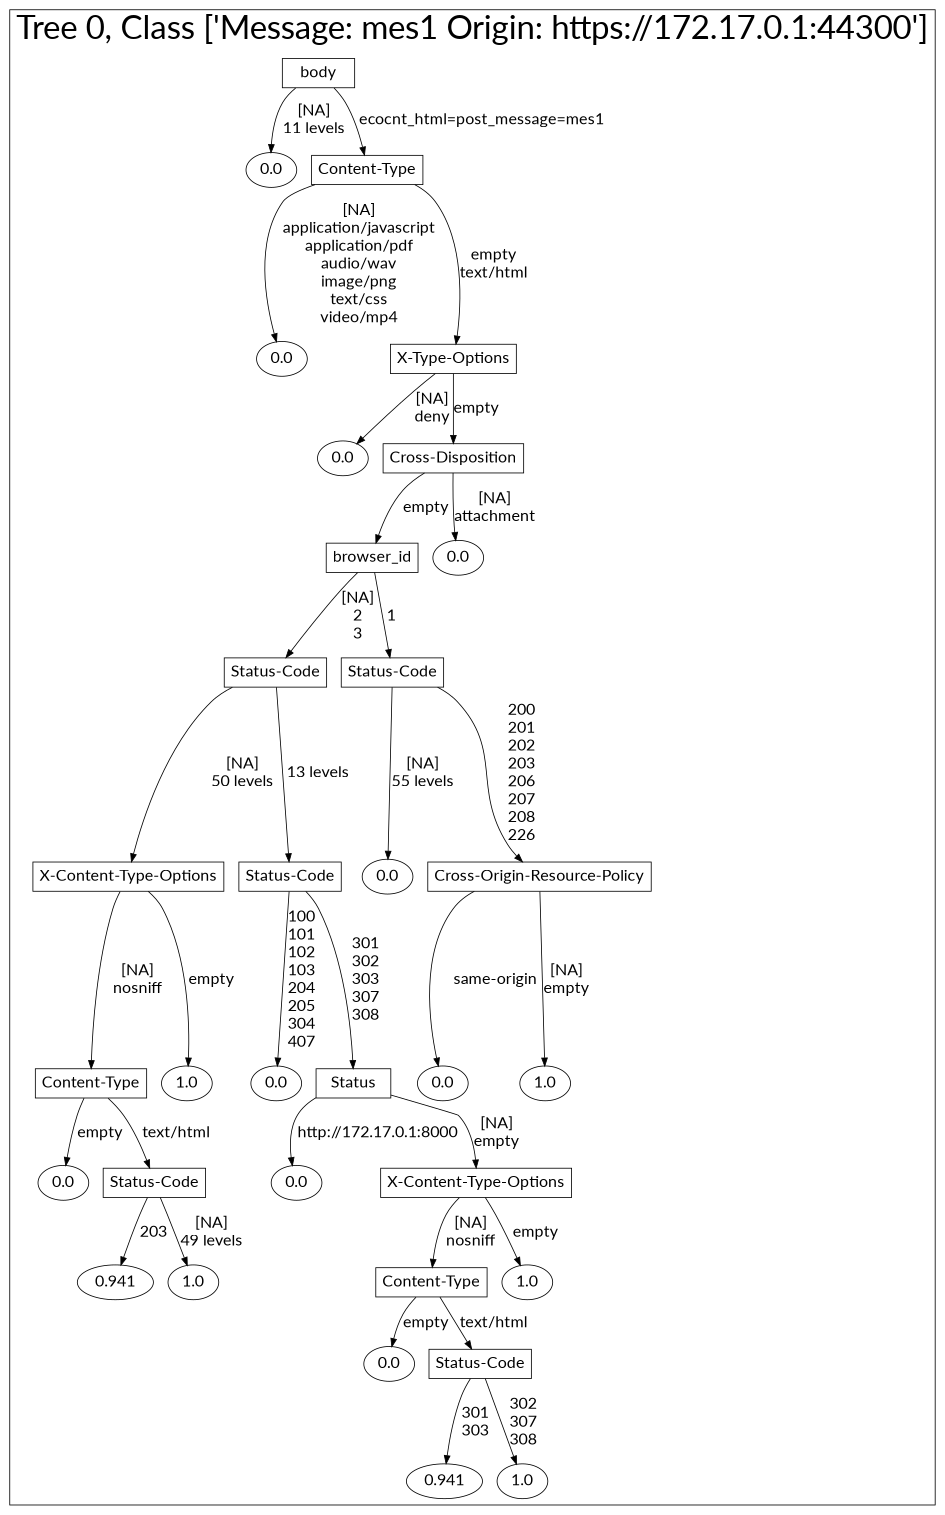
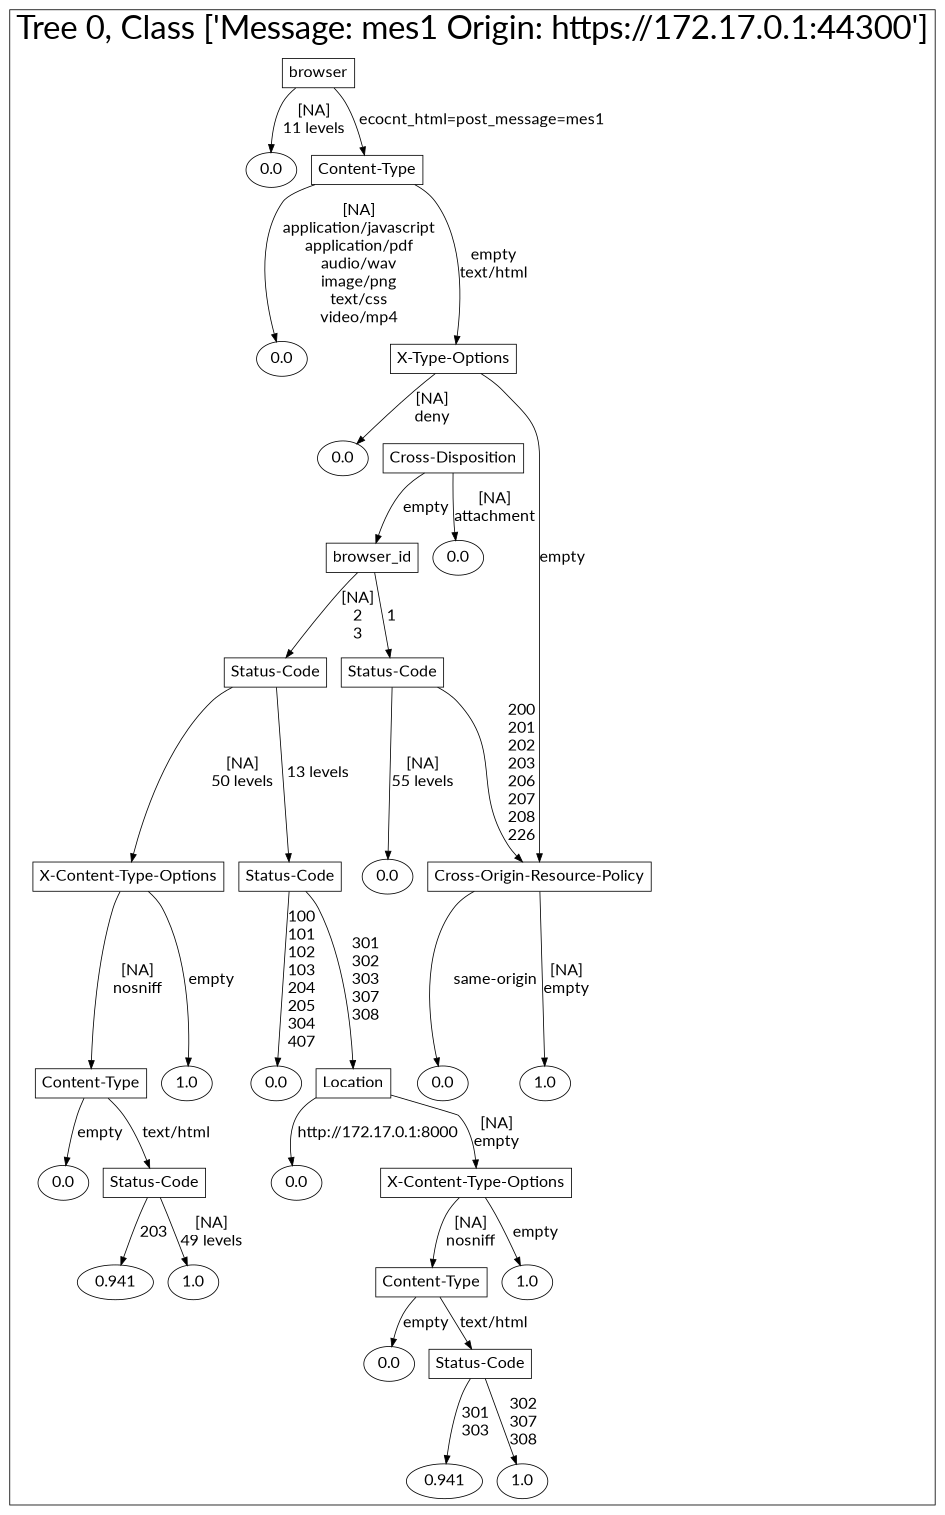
(318, 73) -> (318, 73)
(453, 404) -> (540, 602)
(353, 1083) -> (353, 1083)
